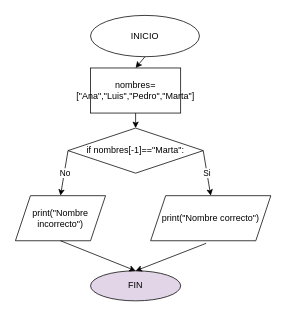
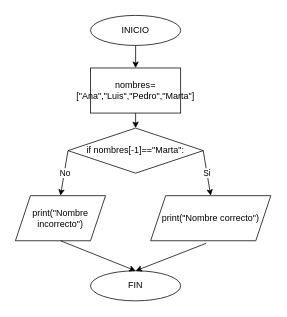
(145, 36) -> (135, 30)
(135, 285) -> (135, 285)
